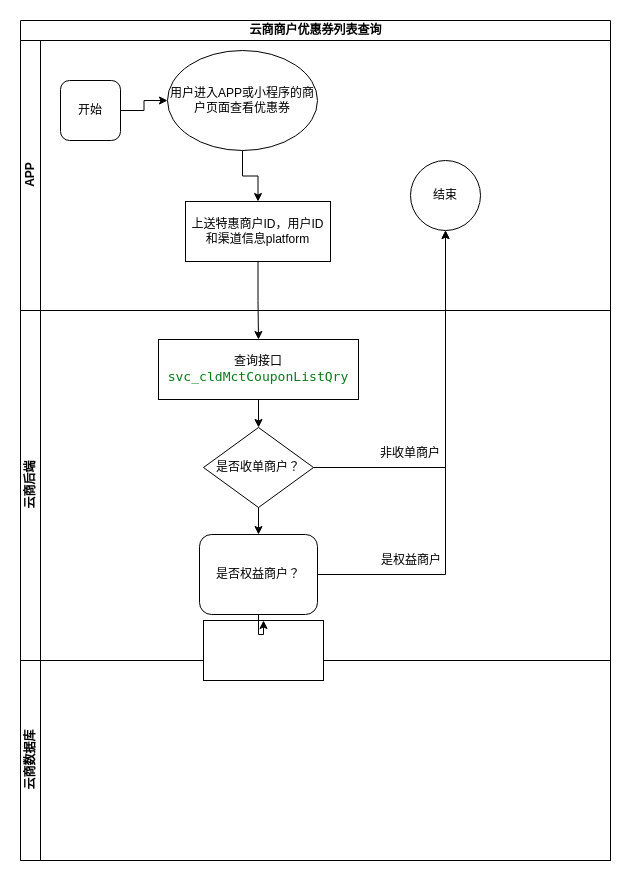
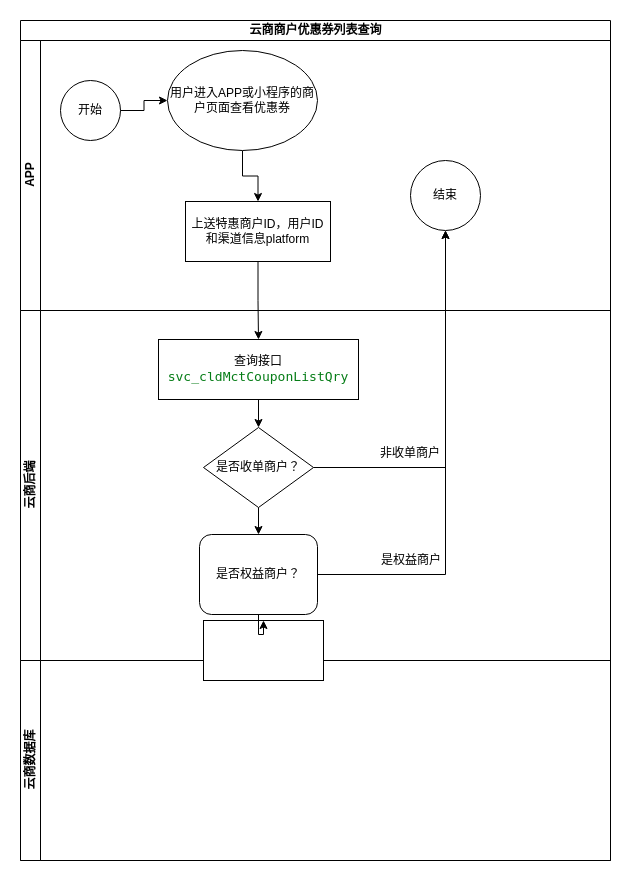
(91, 111) -> (91, 111)
